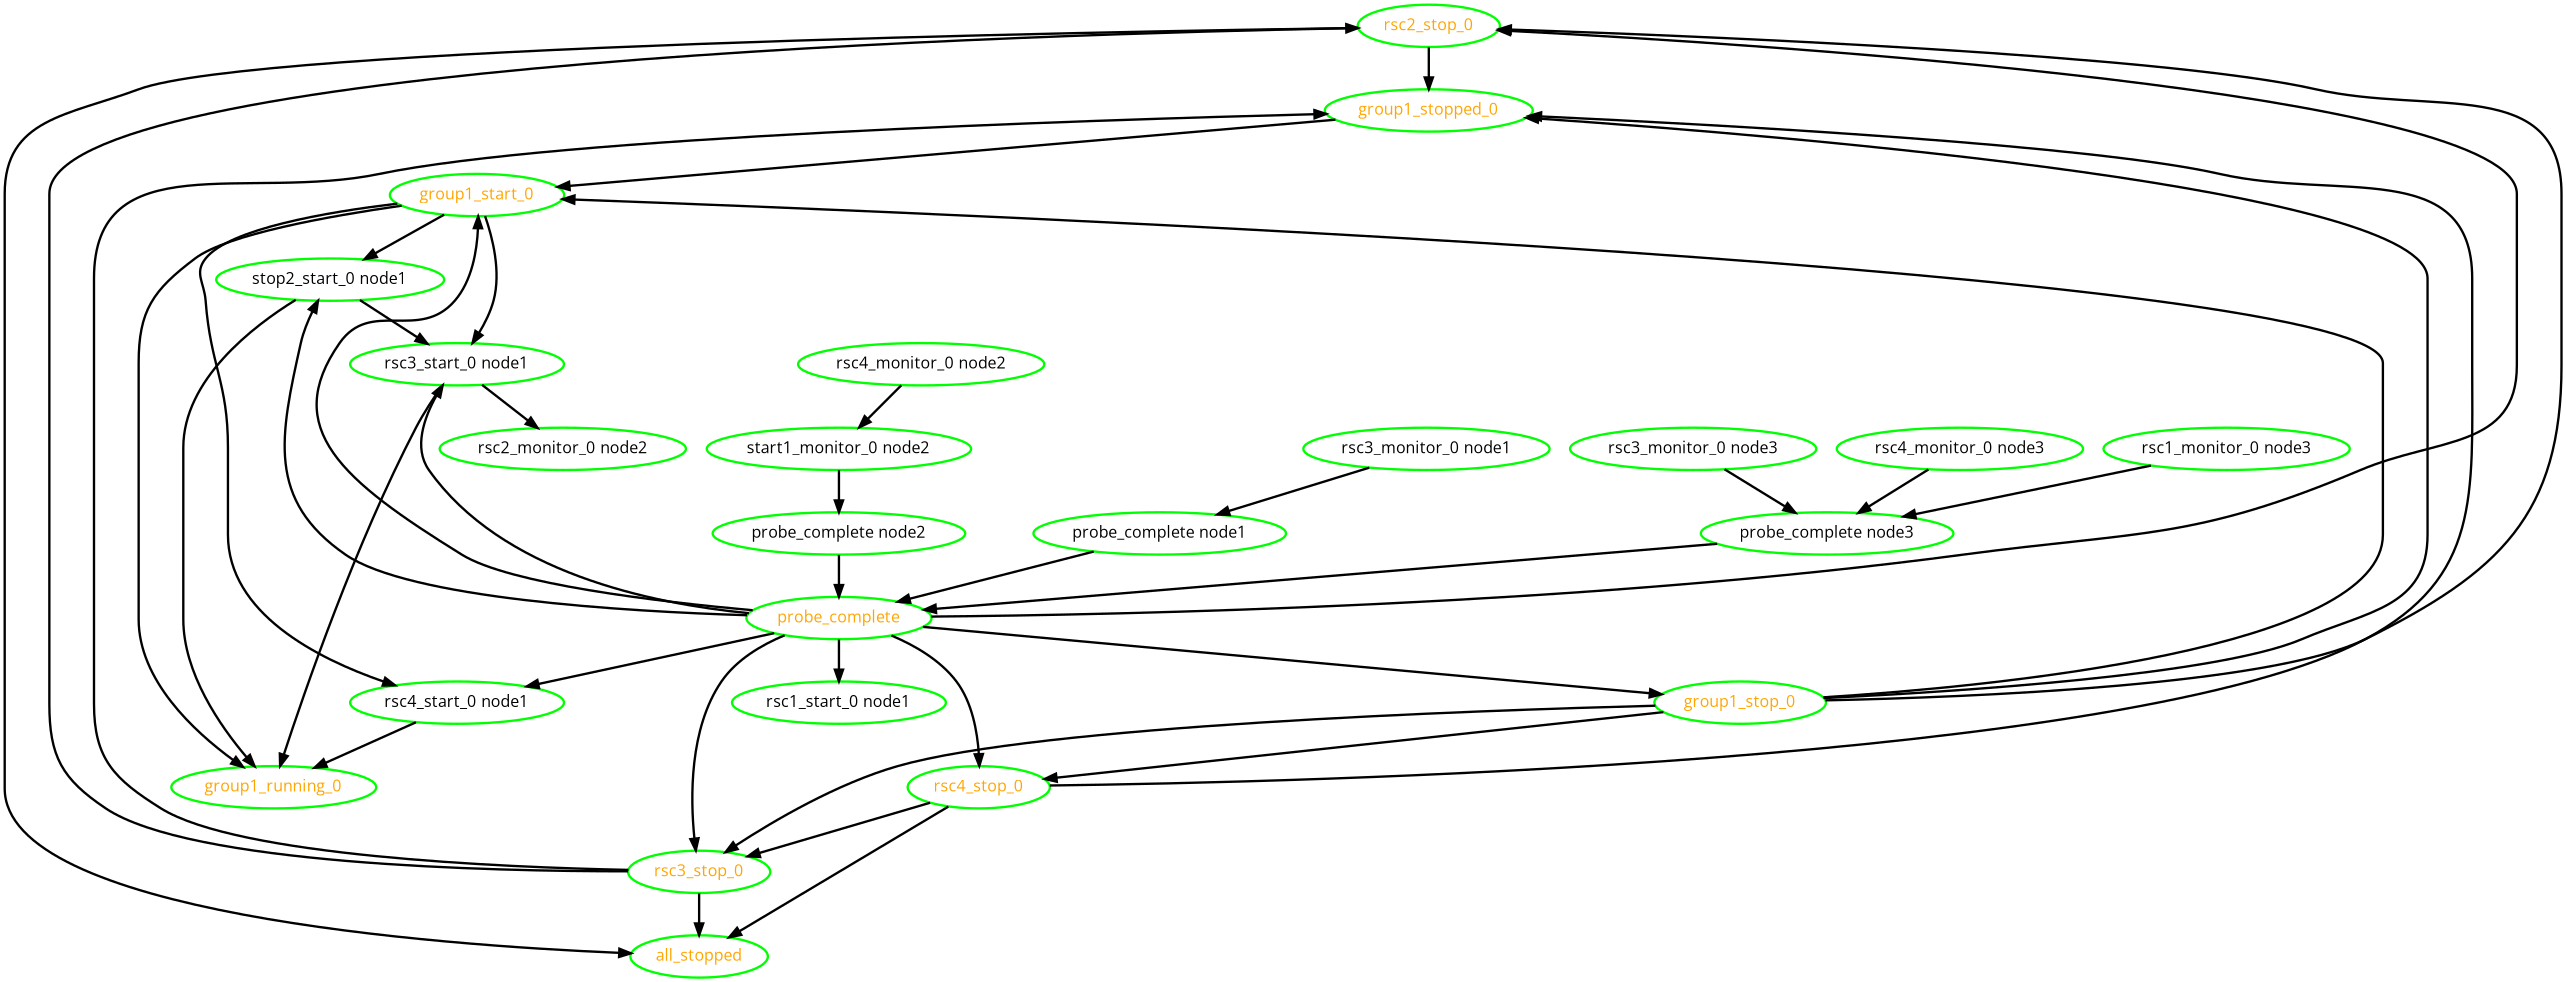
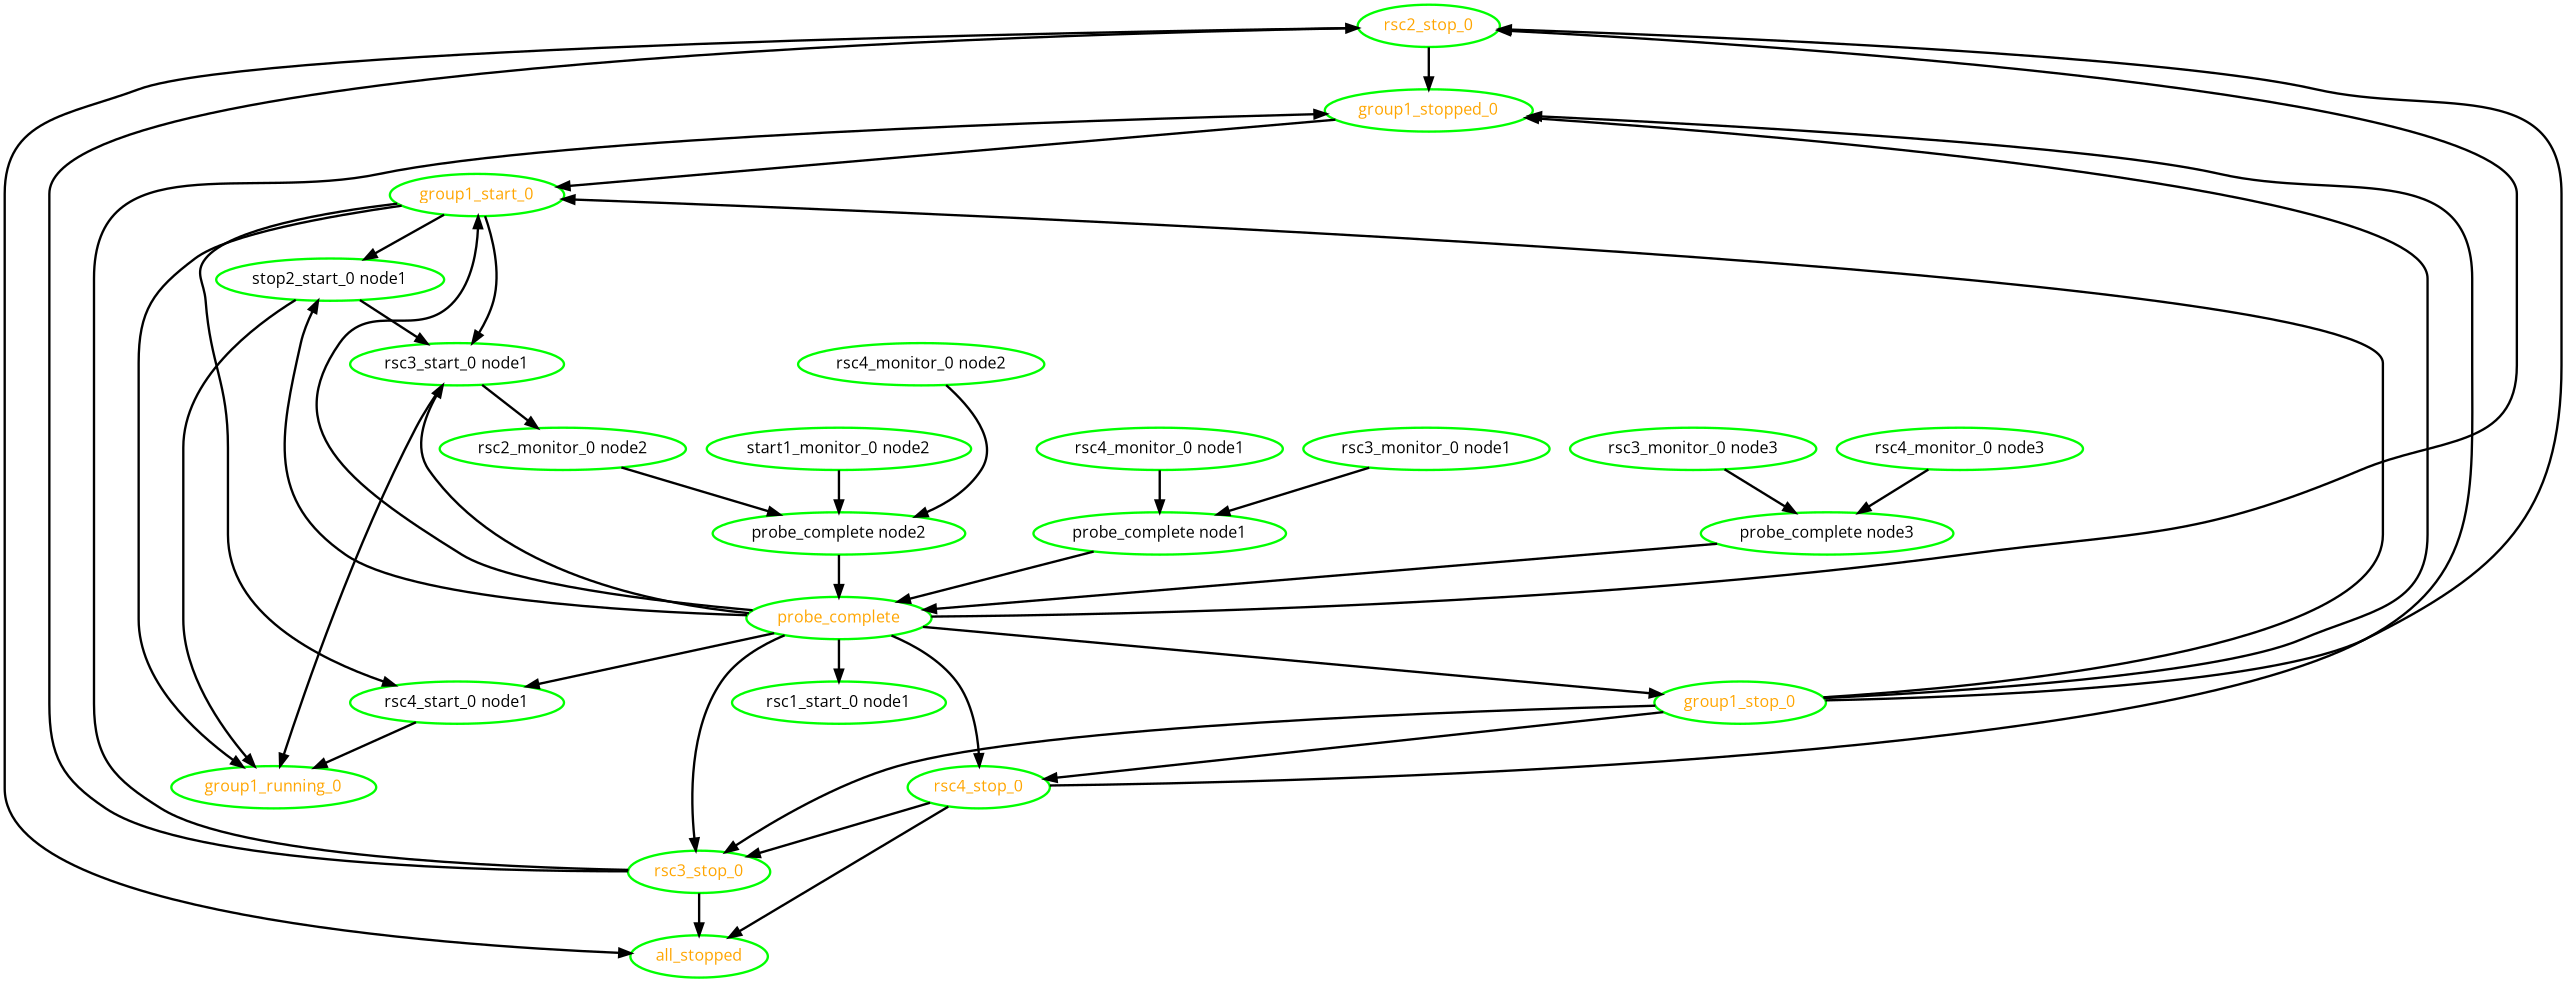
(885, 402) -> (986, 456)
none -> (1160, 449)
(2227, 449) -> none
none -> (695, 489)
